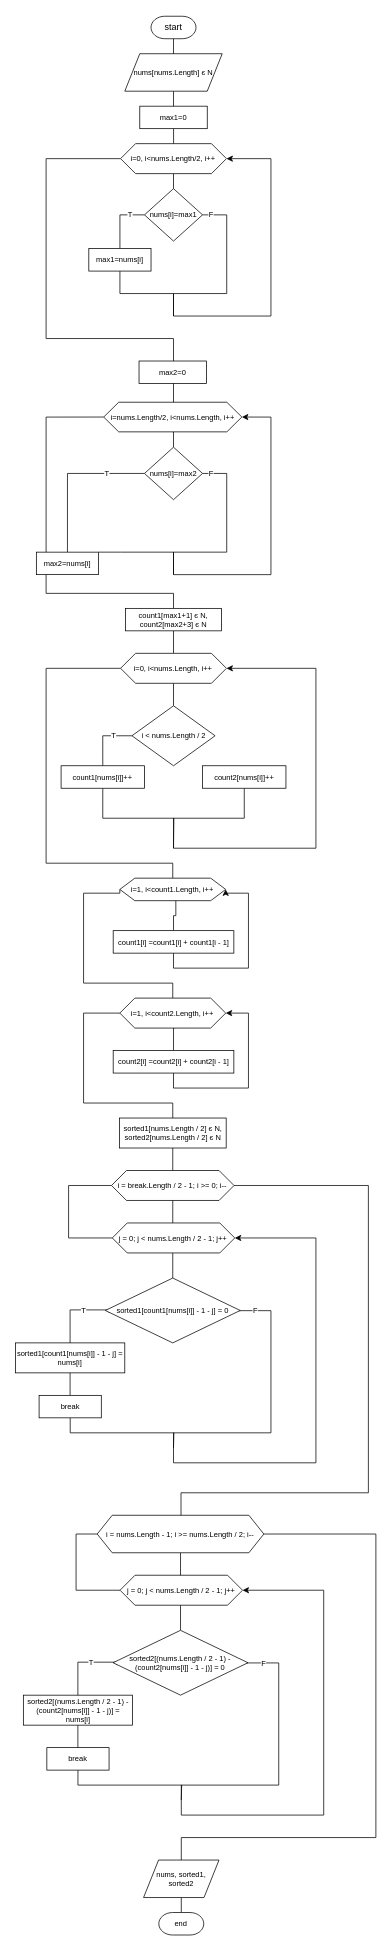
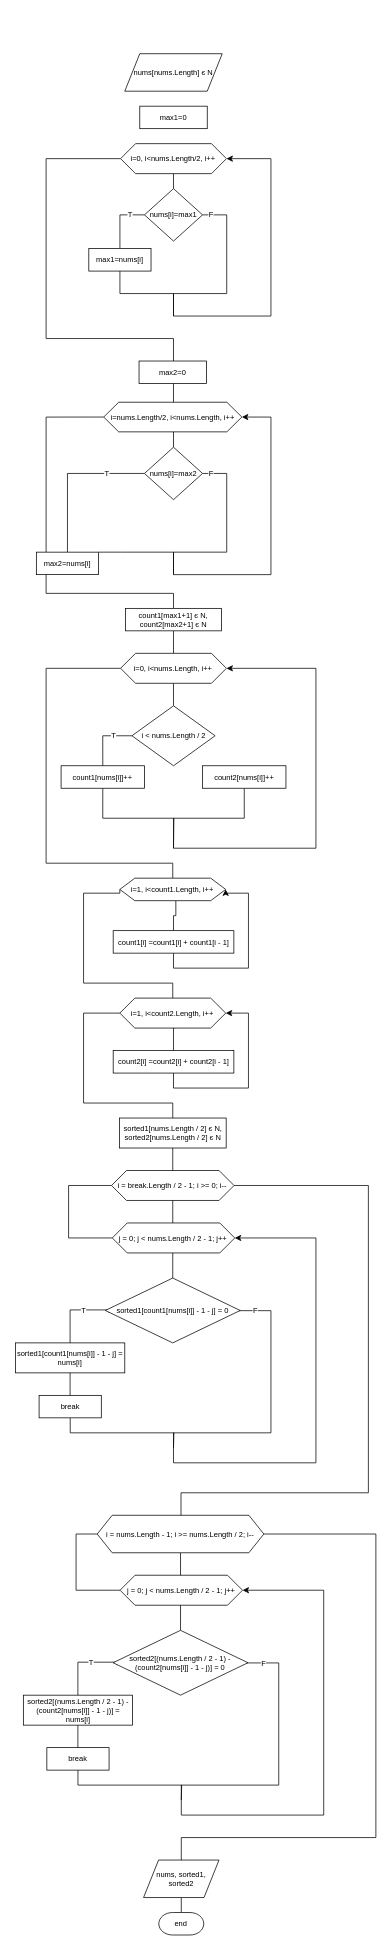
(174, 27) -> none
(174, 46) -> none
(174, 619) -> (174, 619)
